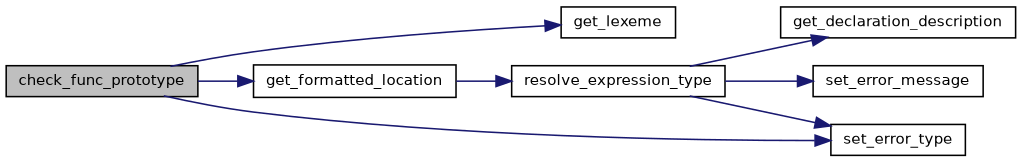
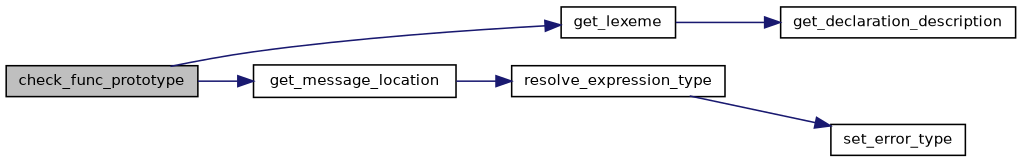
(751, 53) -> (720, 22)
(355, 81) -> (355, 81)
(898, 81) -> none
(488, 132) -> none
